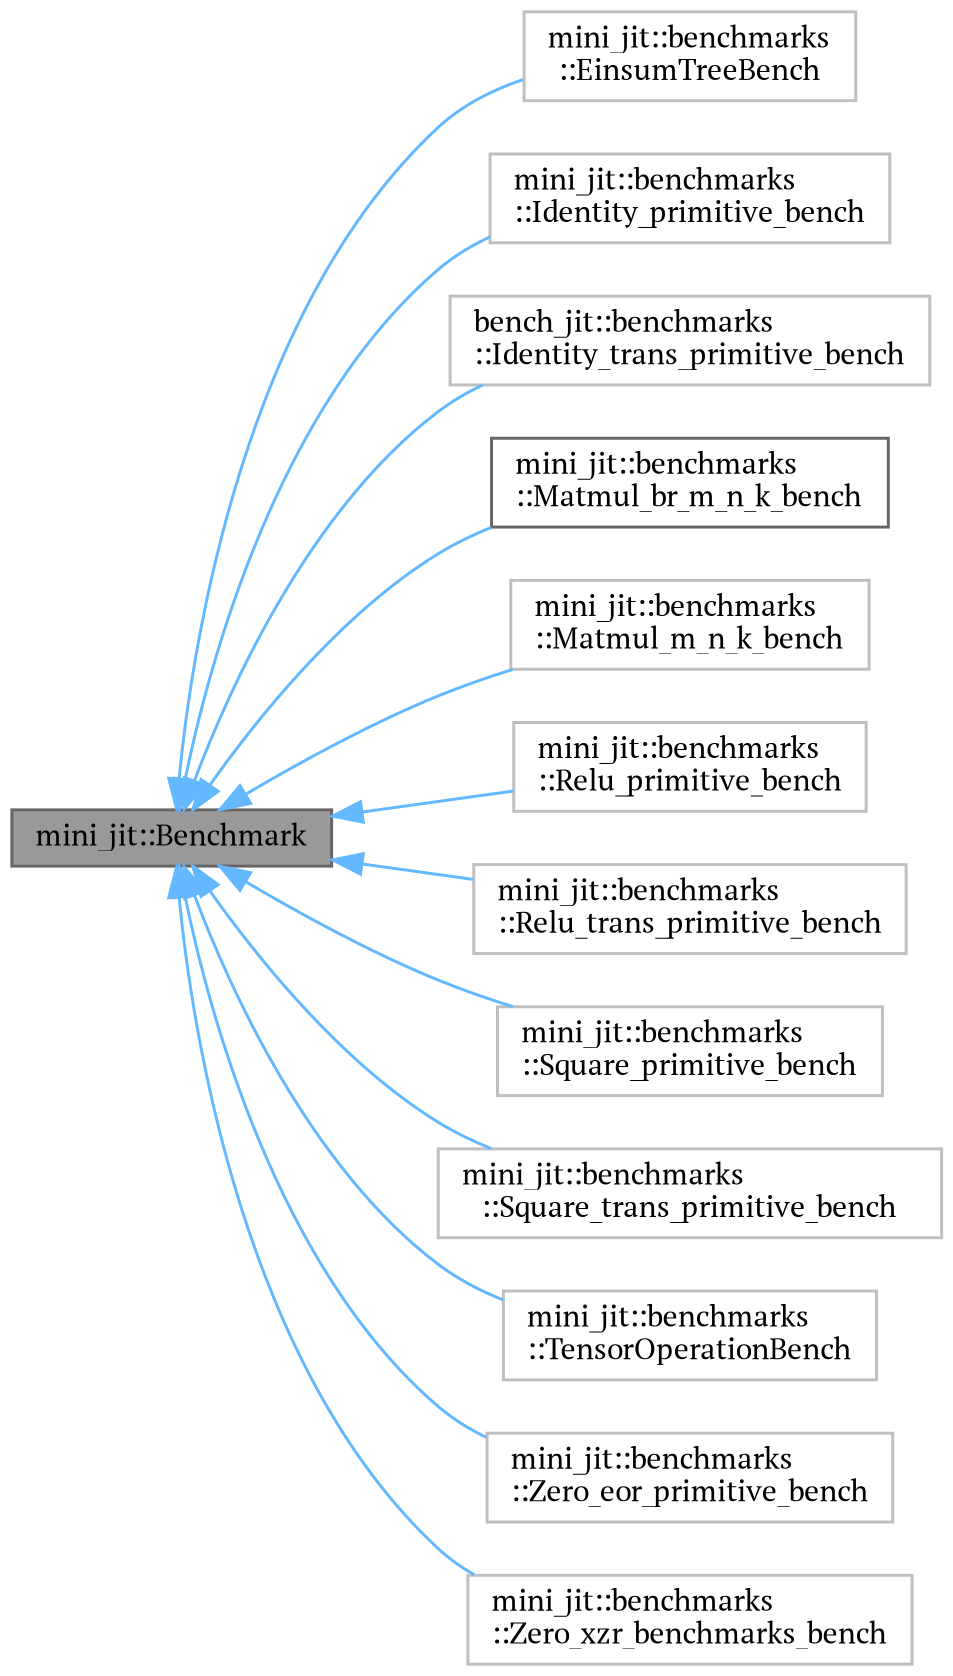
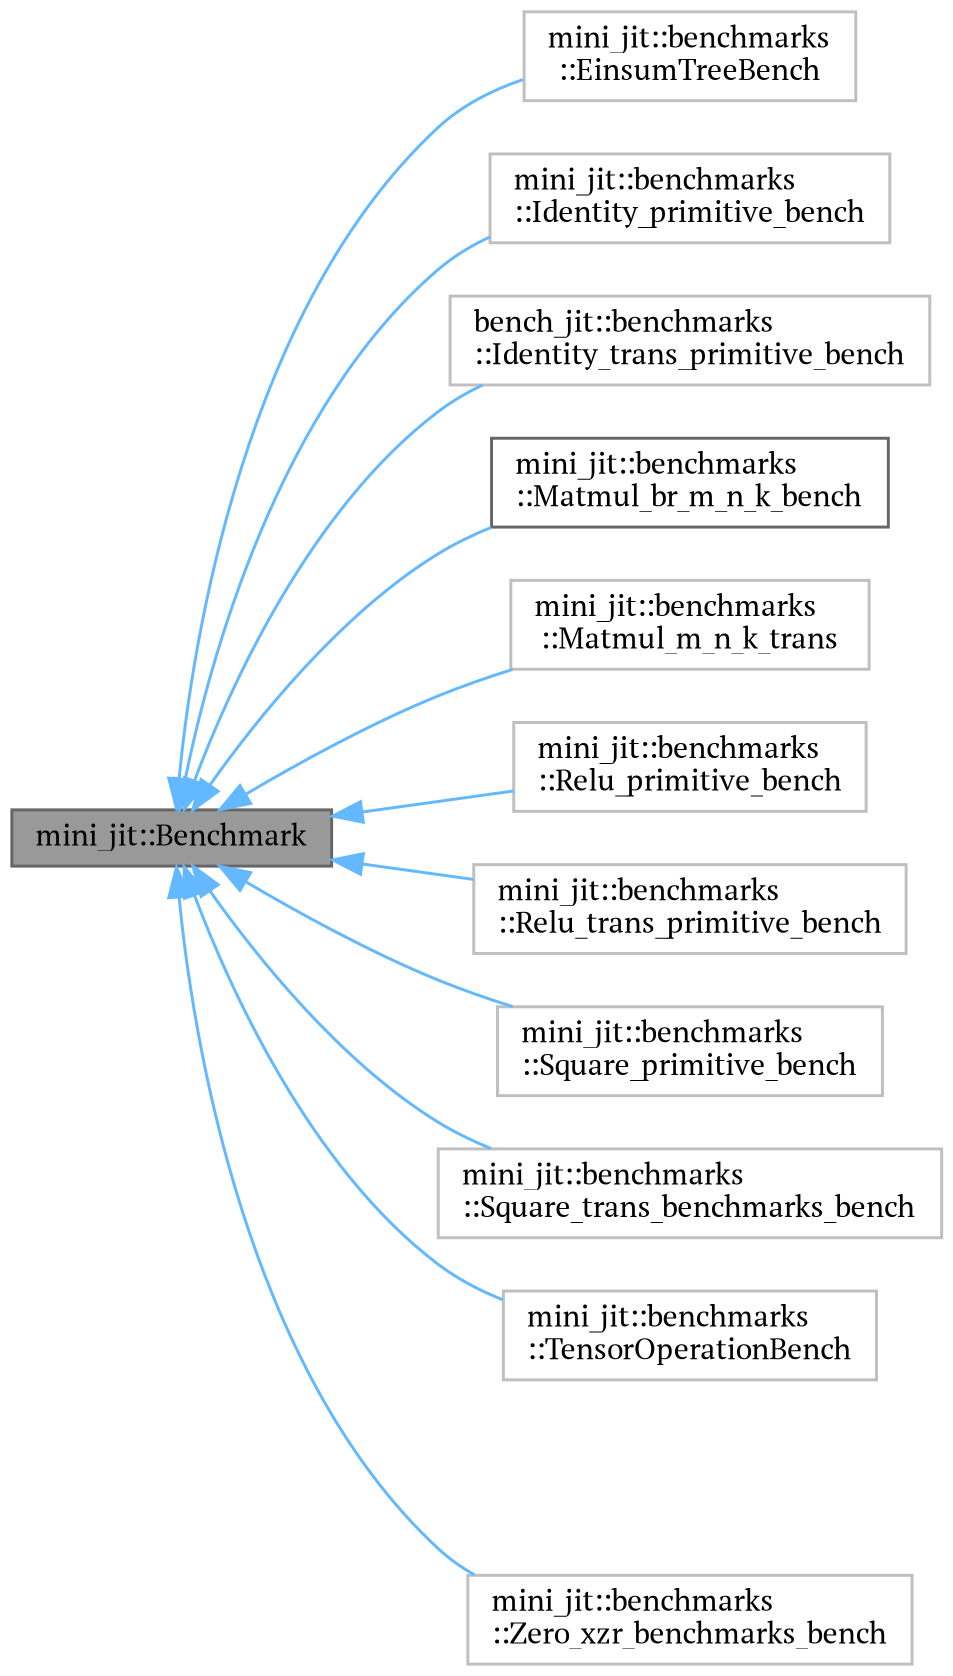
(690, 625) -> (690, 625)
(690, 1193) -> (690, 1193)
(690, 1478) -> none
